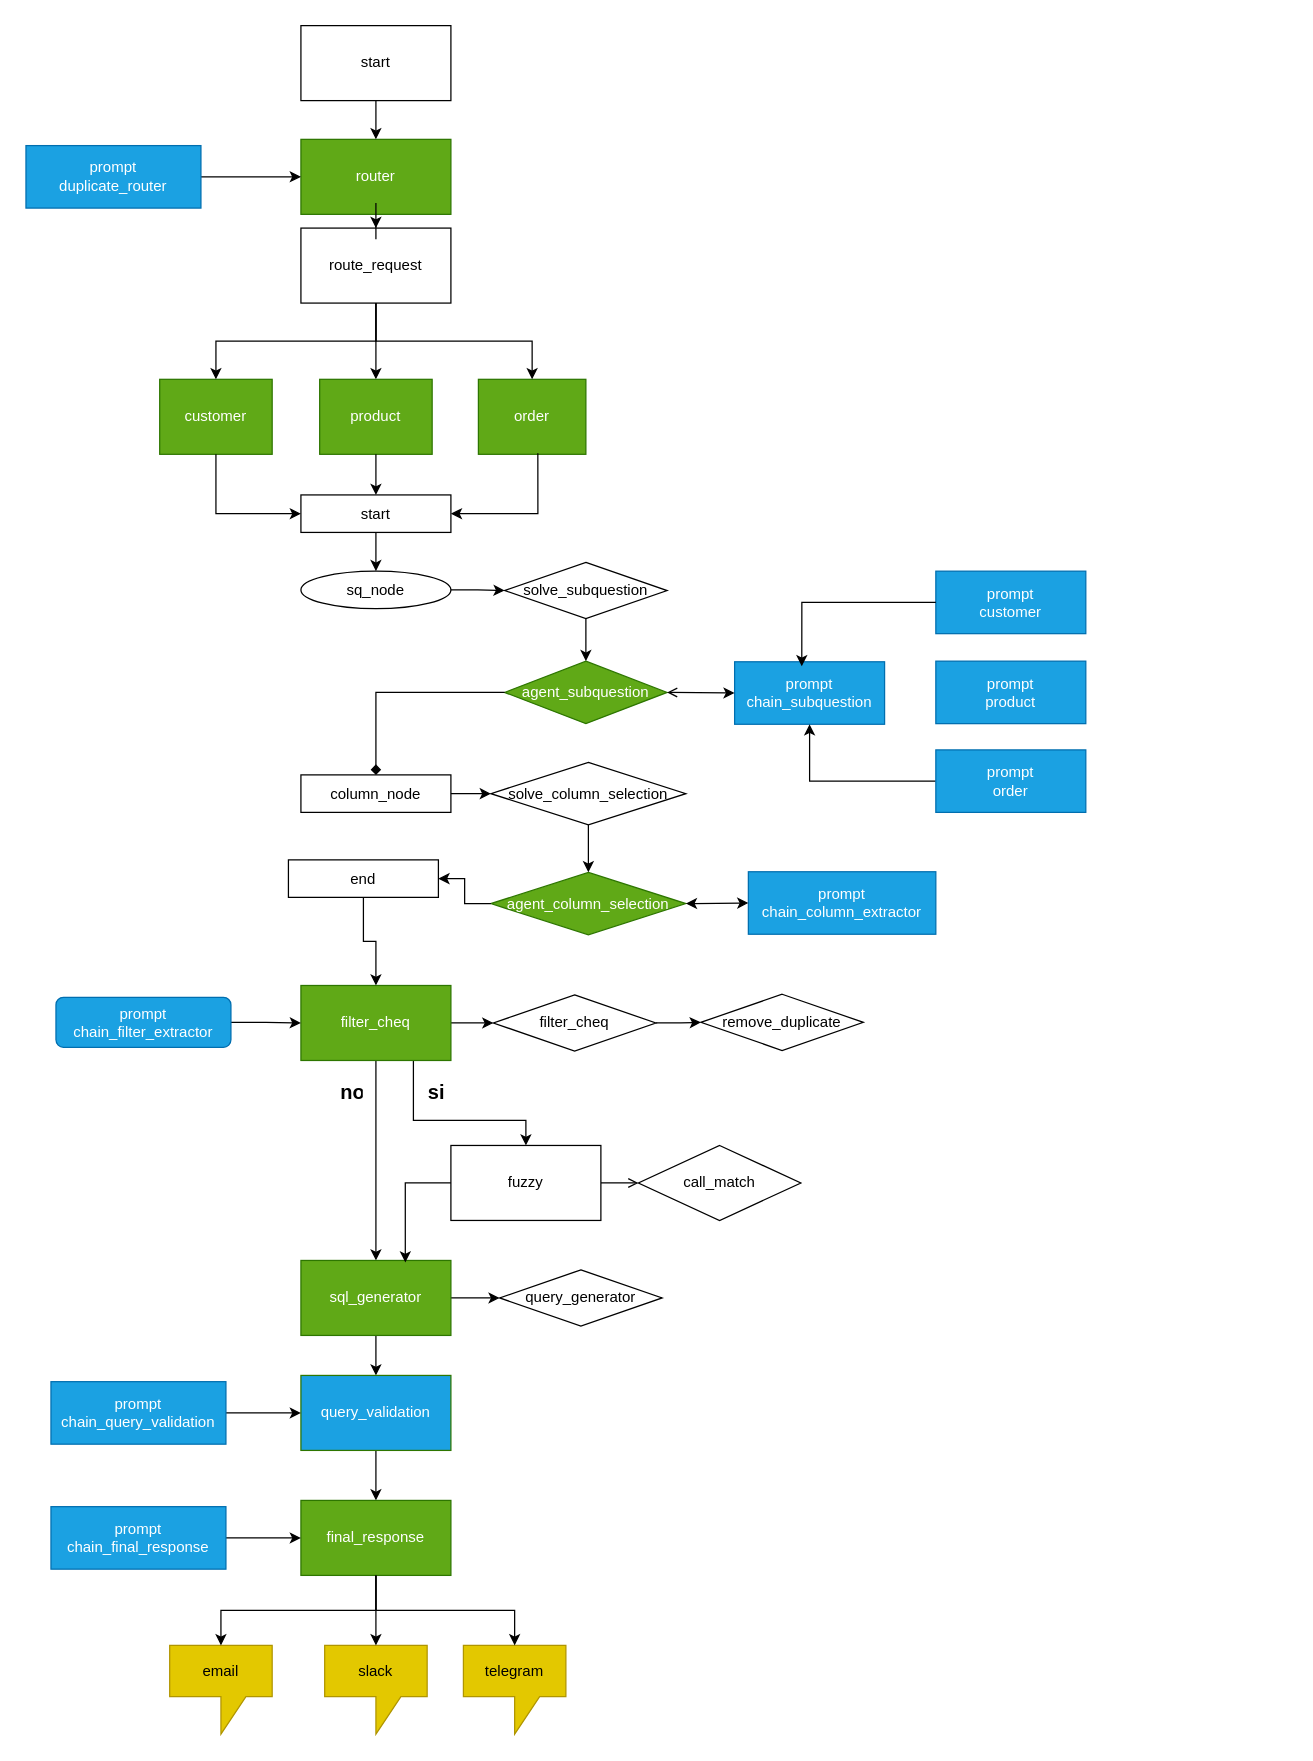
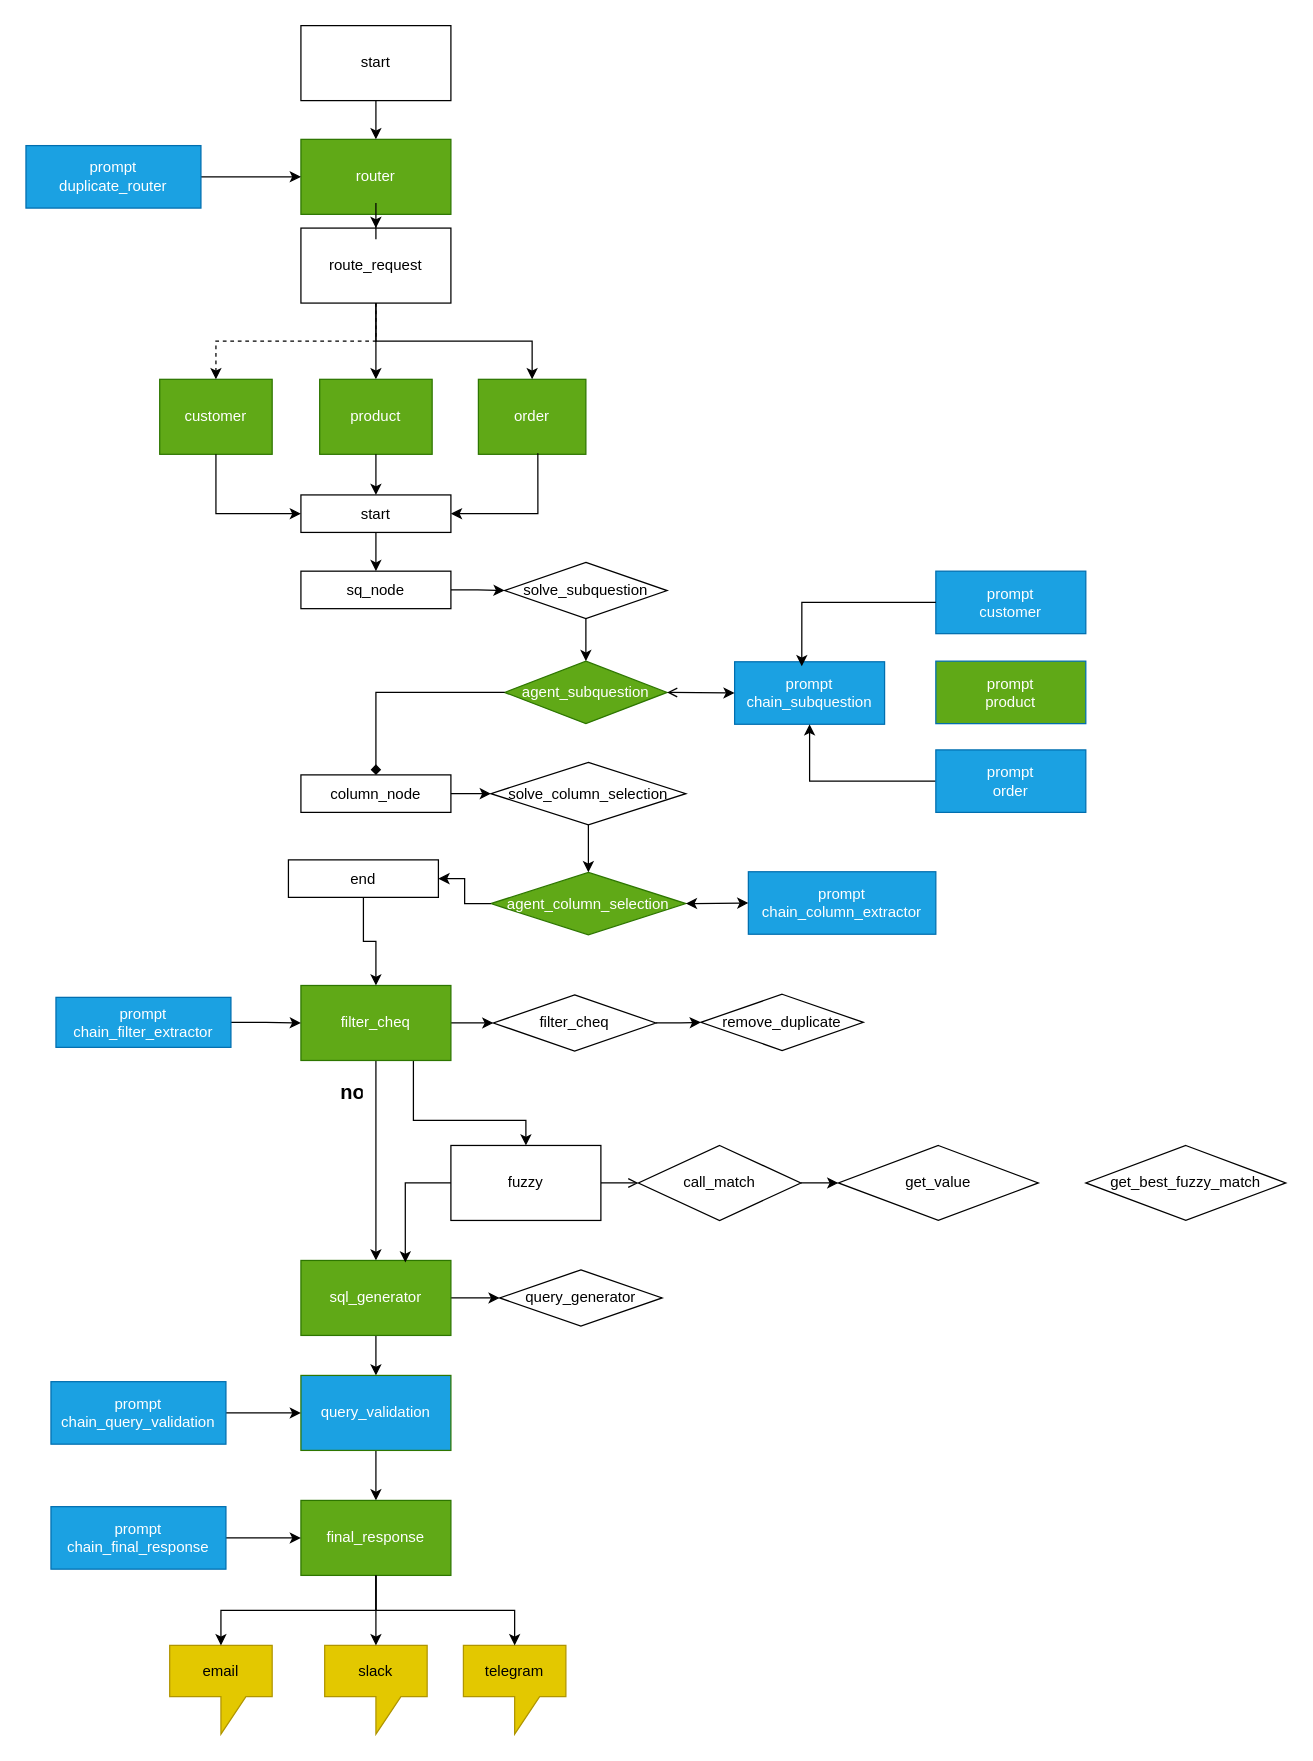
(281, 341) -> (281, 341)
(376, 590) -> (376, 590)
(1011, 693) -> (1011, 693)
(143, 1023) -> (143, 1023)
(438, 1091) -> none
none -> (824, 1183)
none -> (938, 1183)
none -> (1186, 1183)
